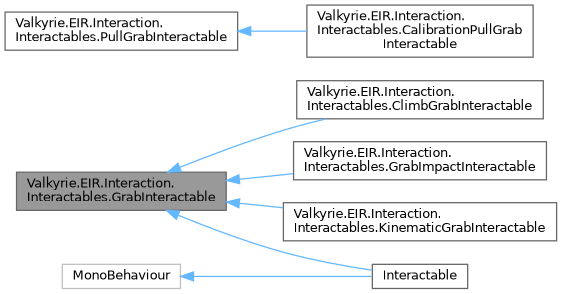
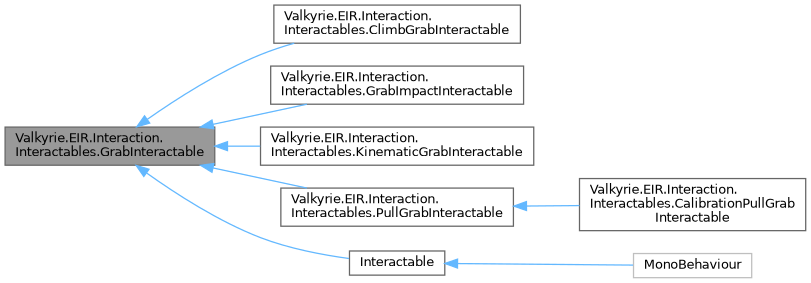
none -> (260, 178)
(283, 276) -> (545, 264)
